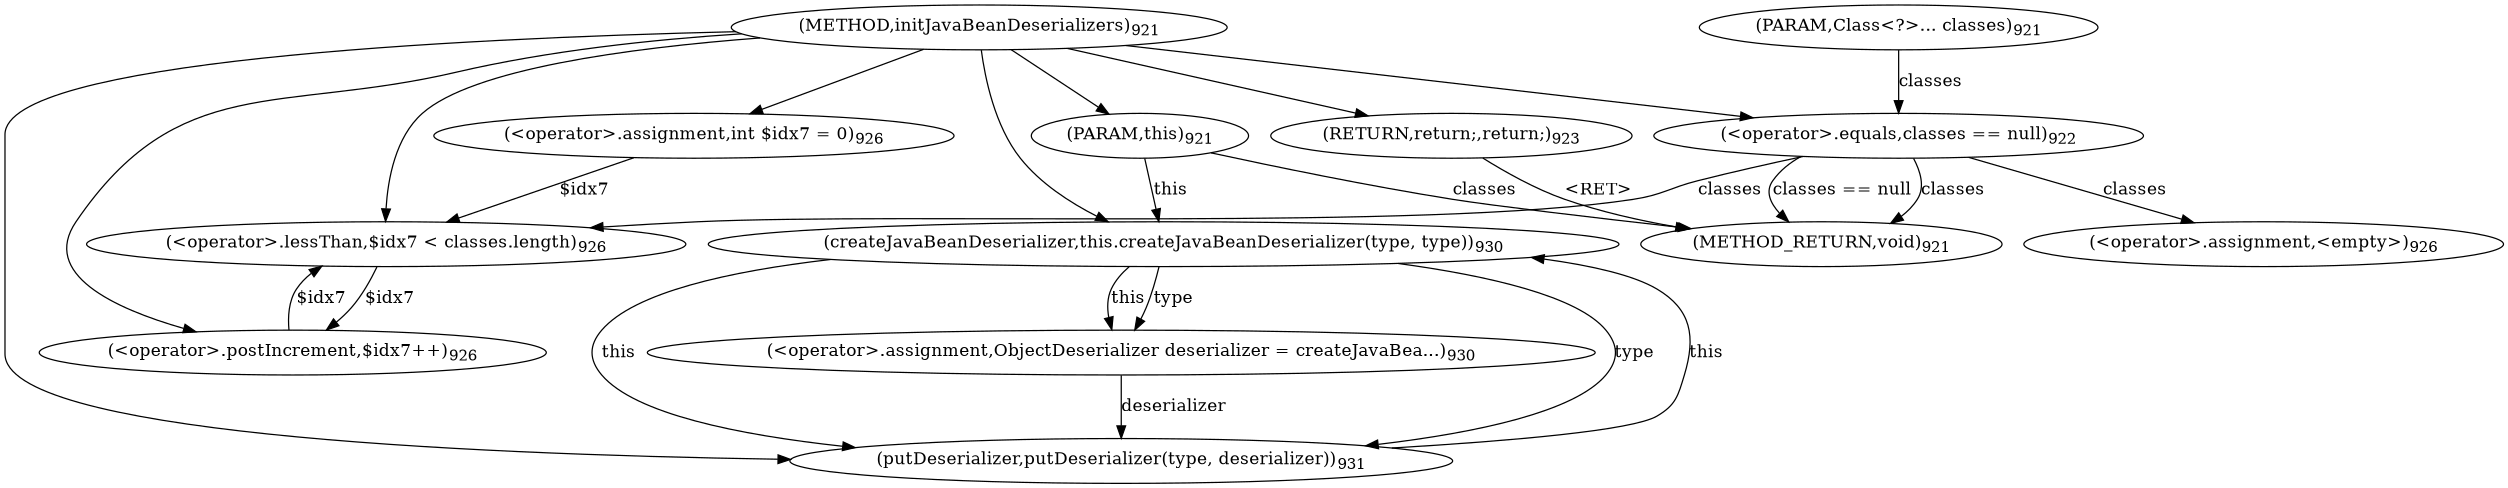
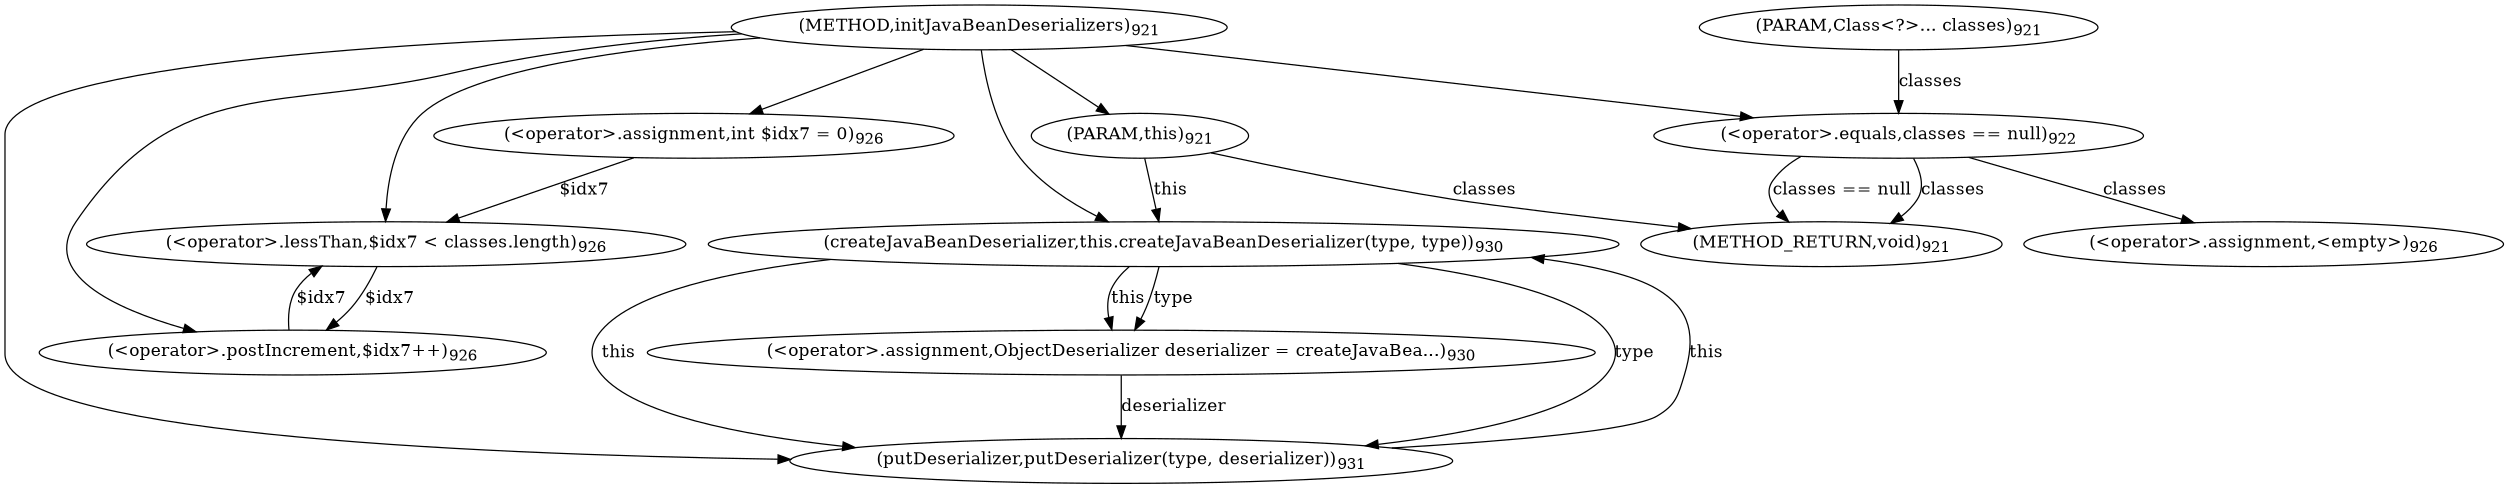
(1451, 136) -> none
(1206, 219) -> none
